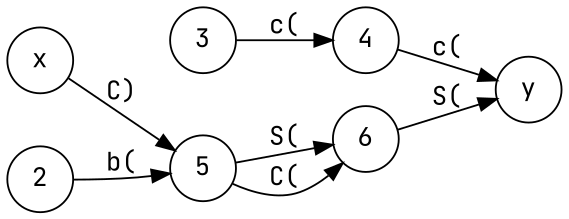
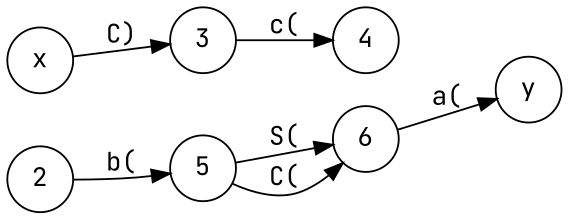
(438, 62) -> none
(447, 98) -> (447, 98)
(114, 109) -> (112, 51)
